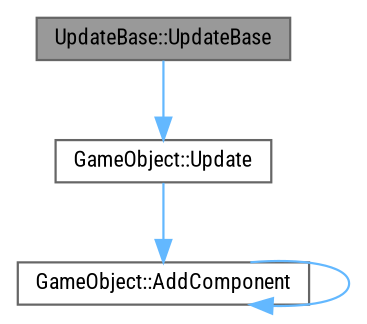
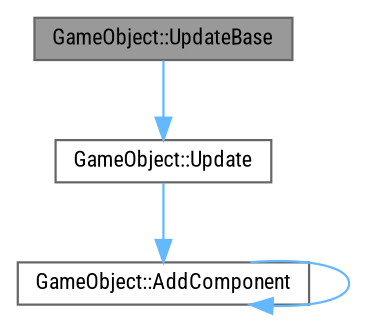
(163, 39) -> (163, 39)
